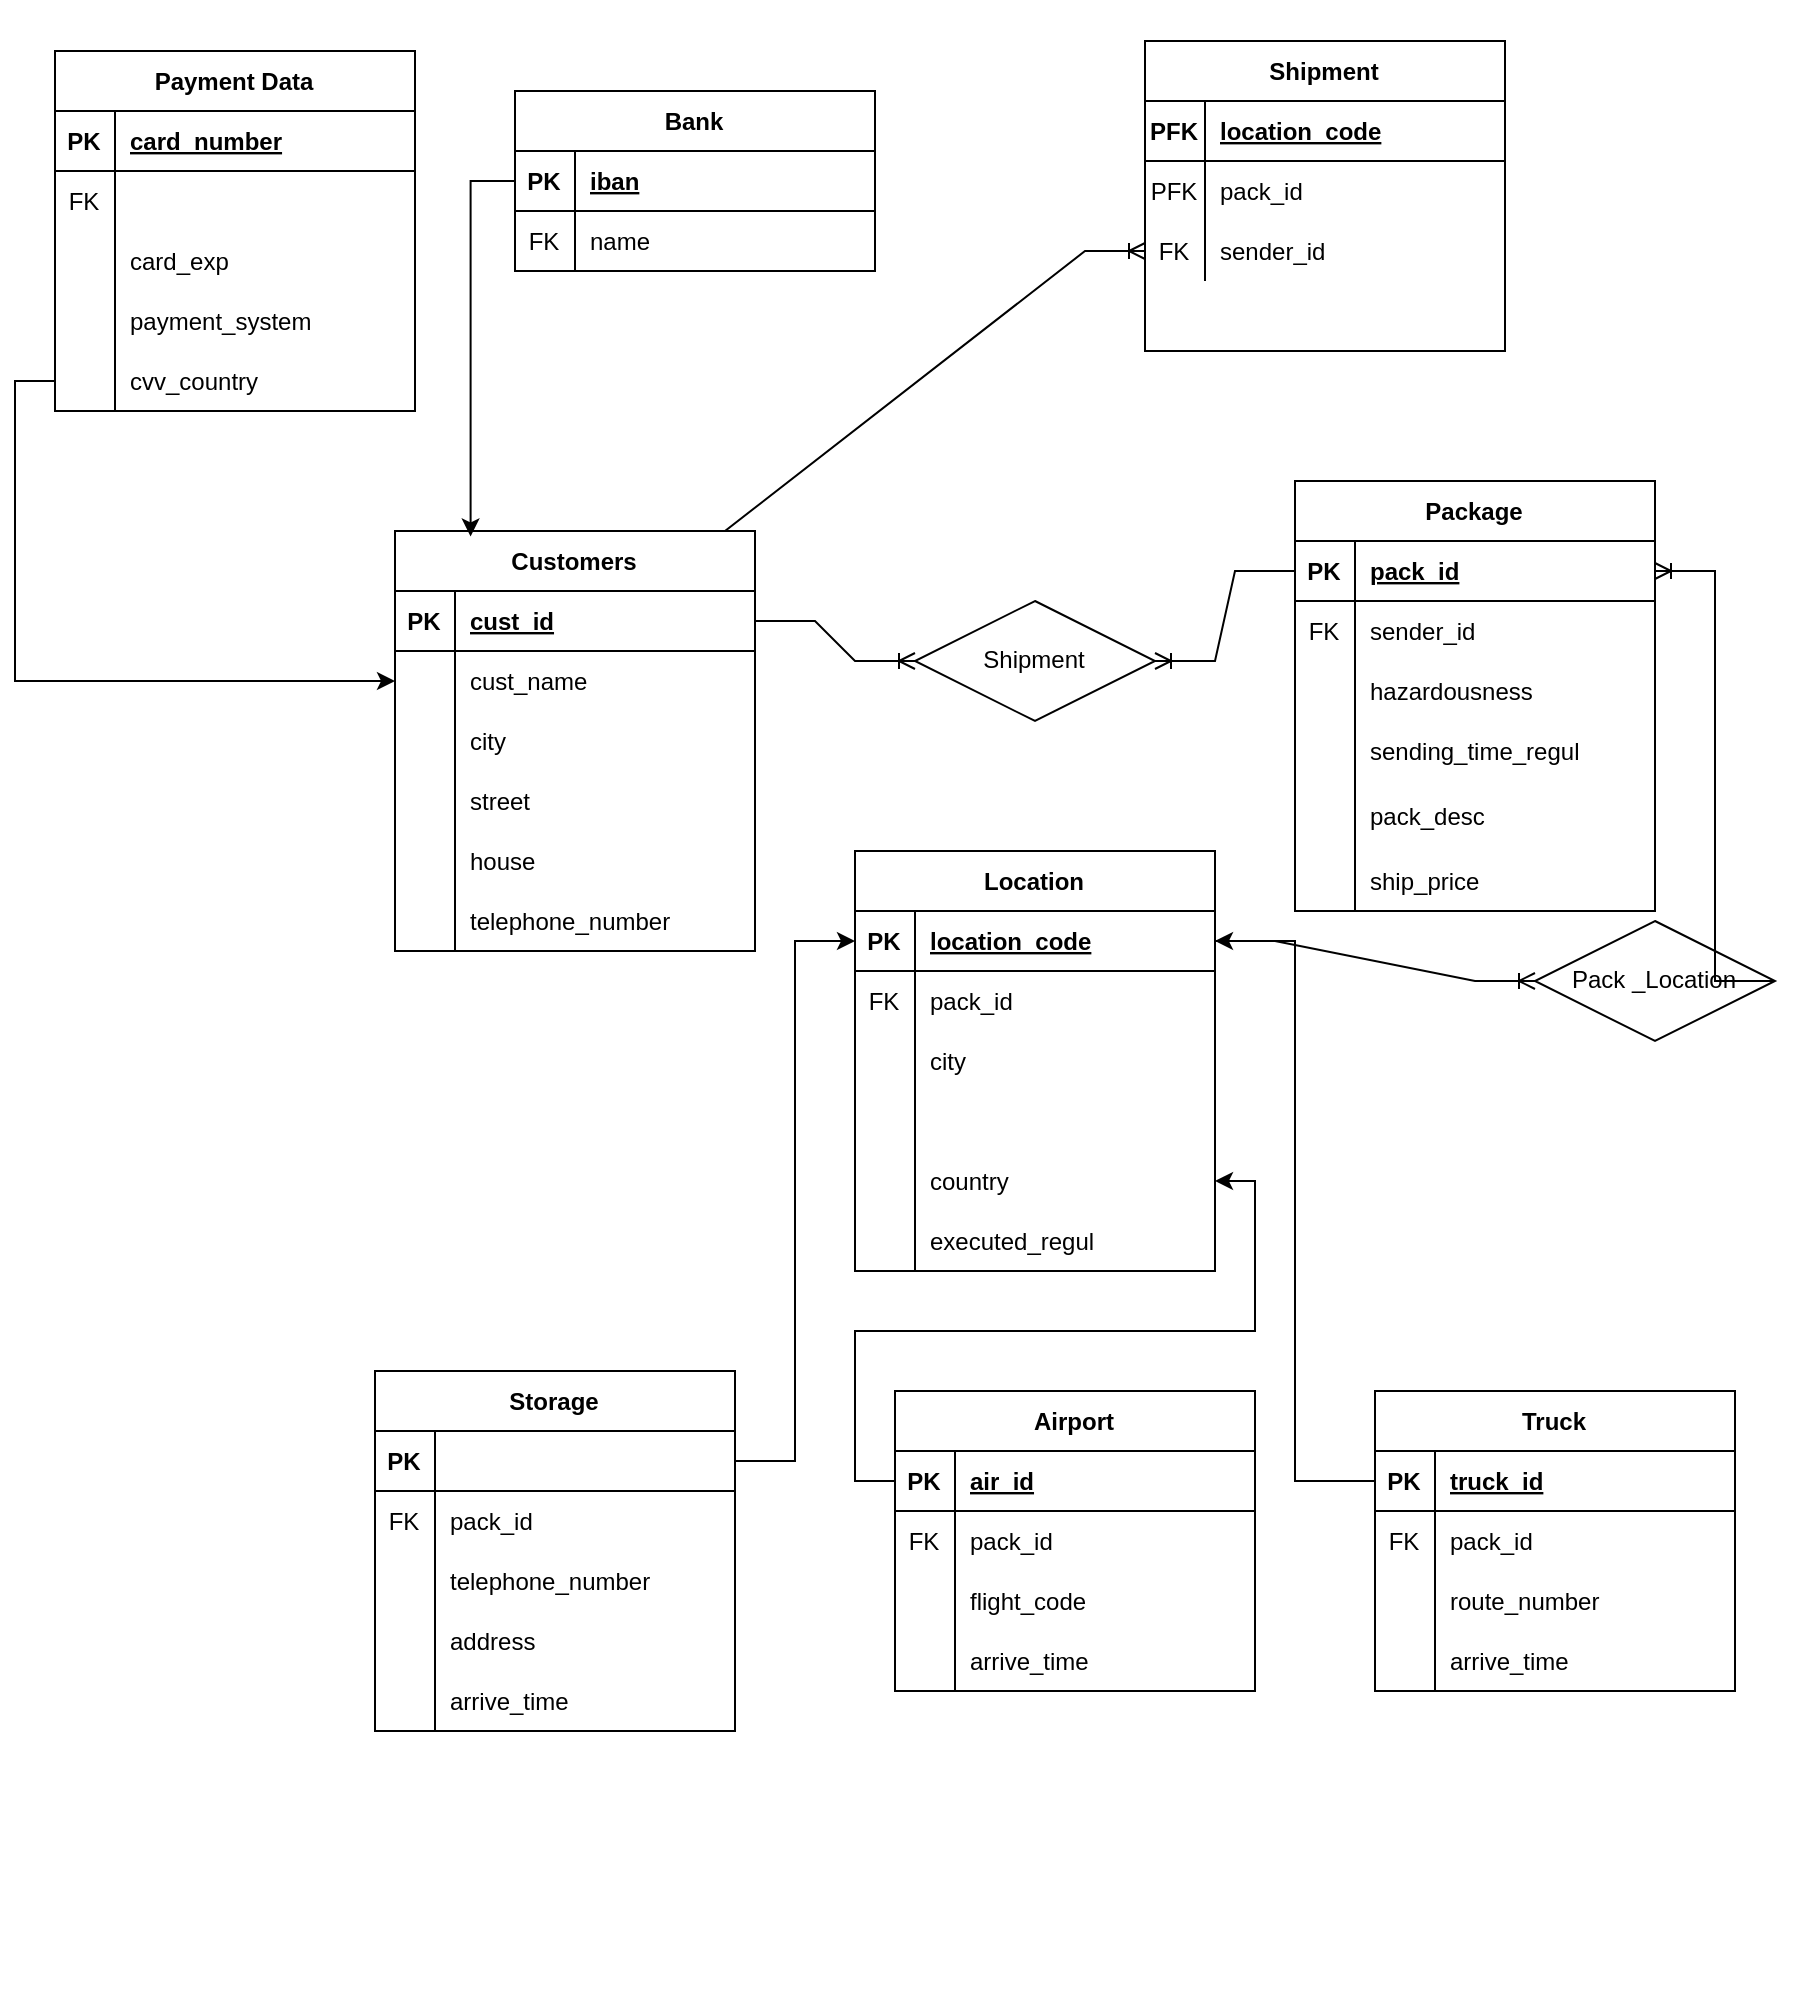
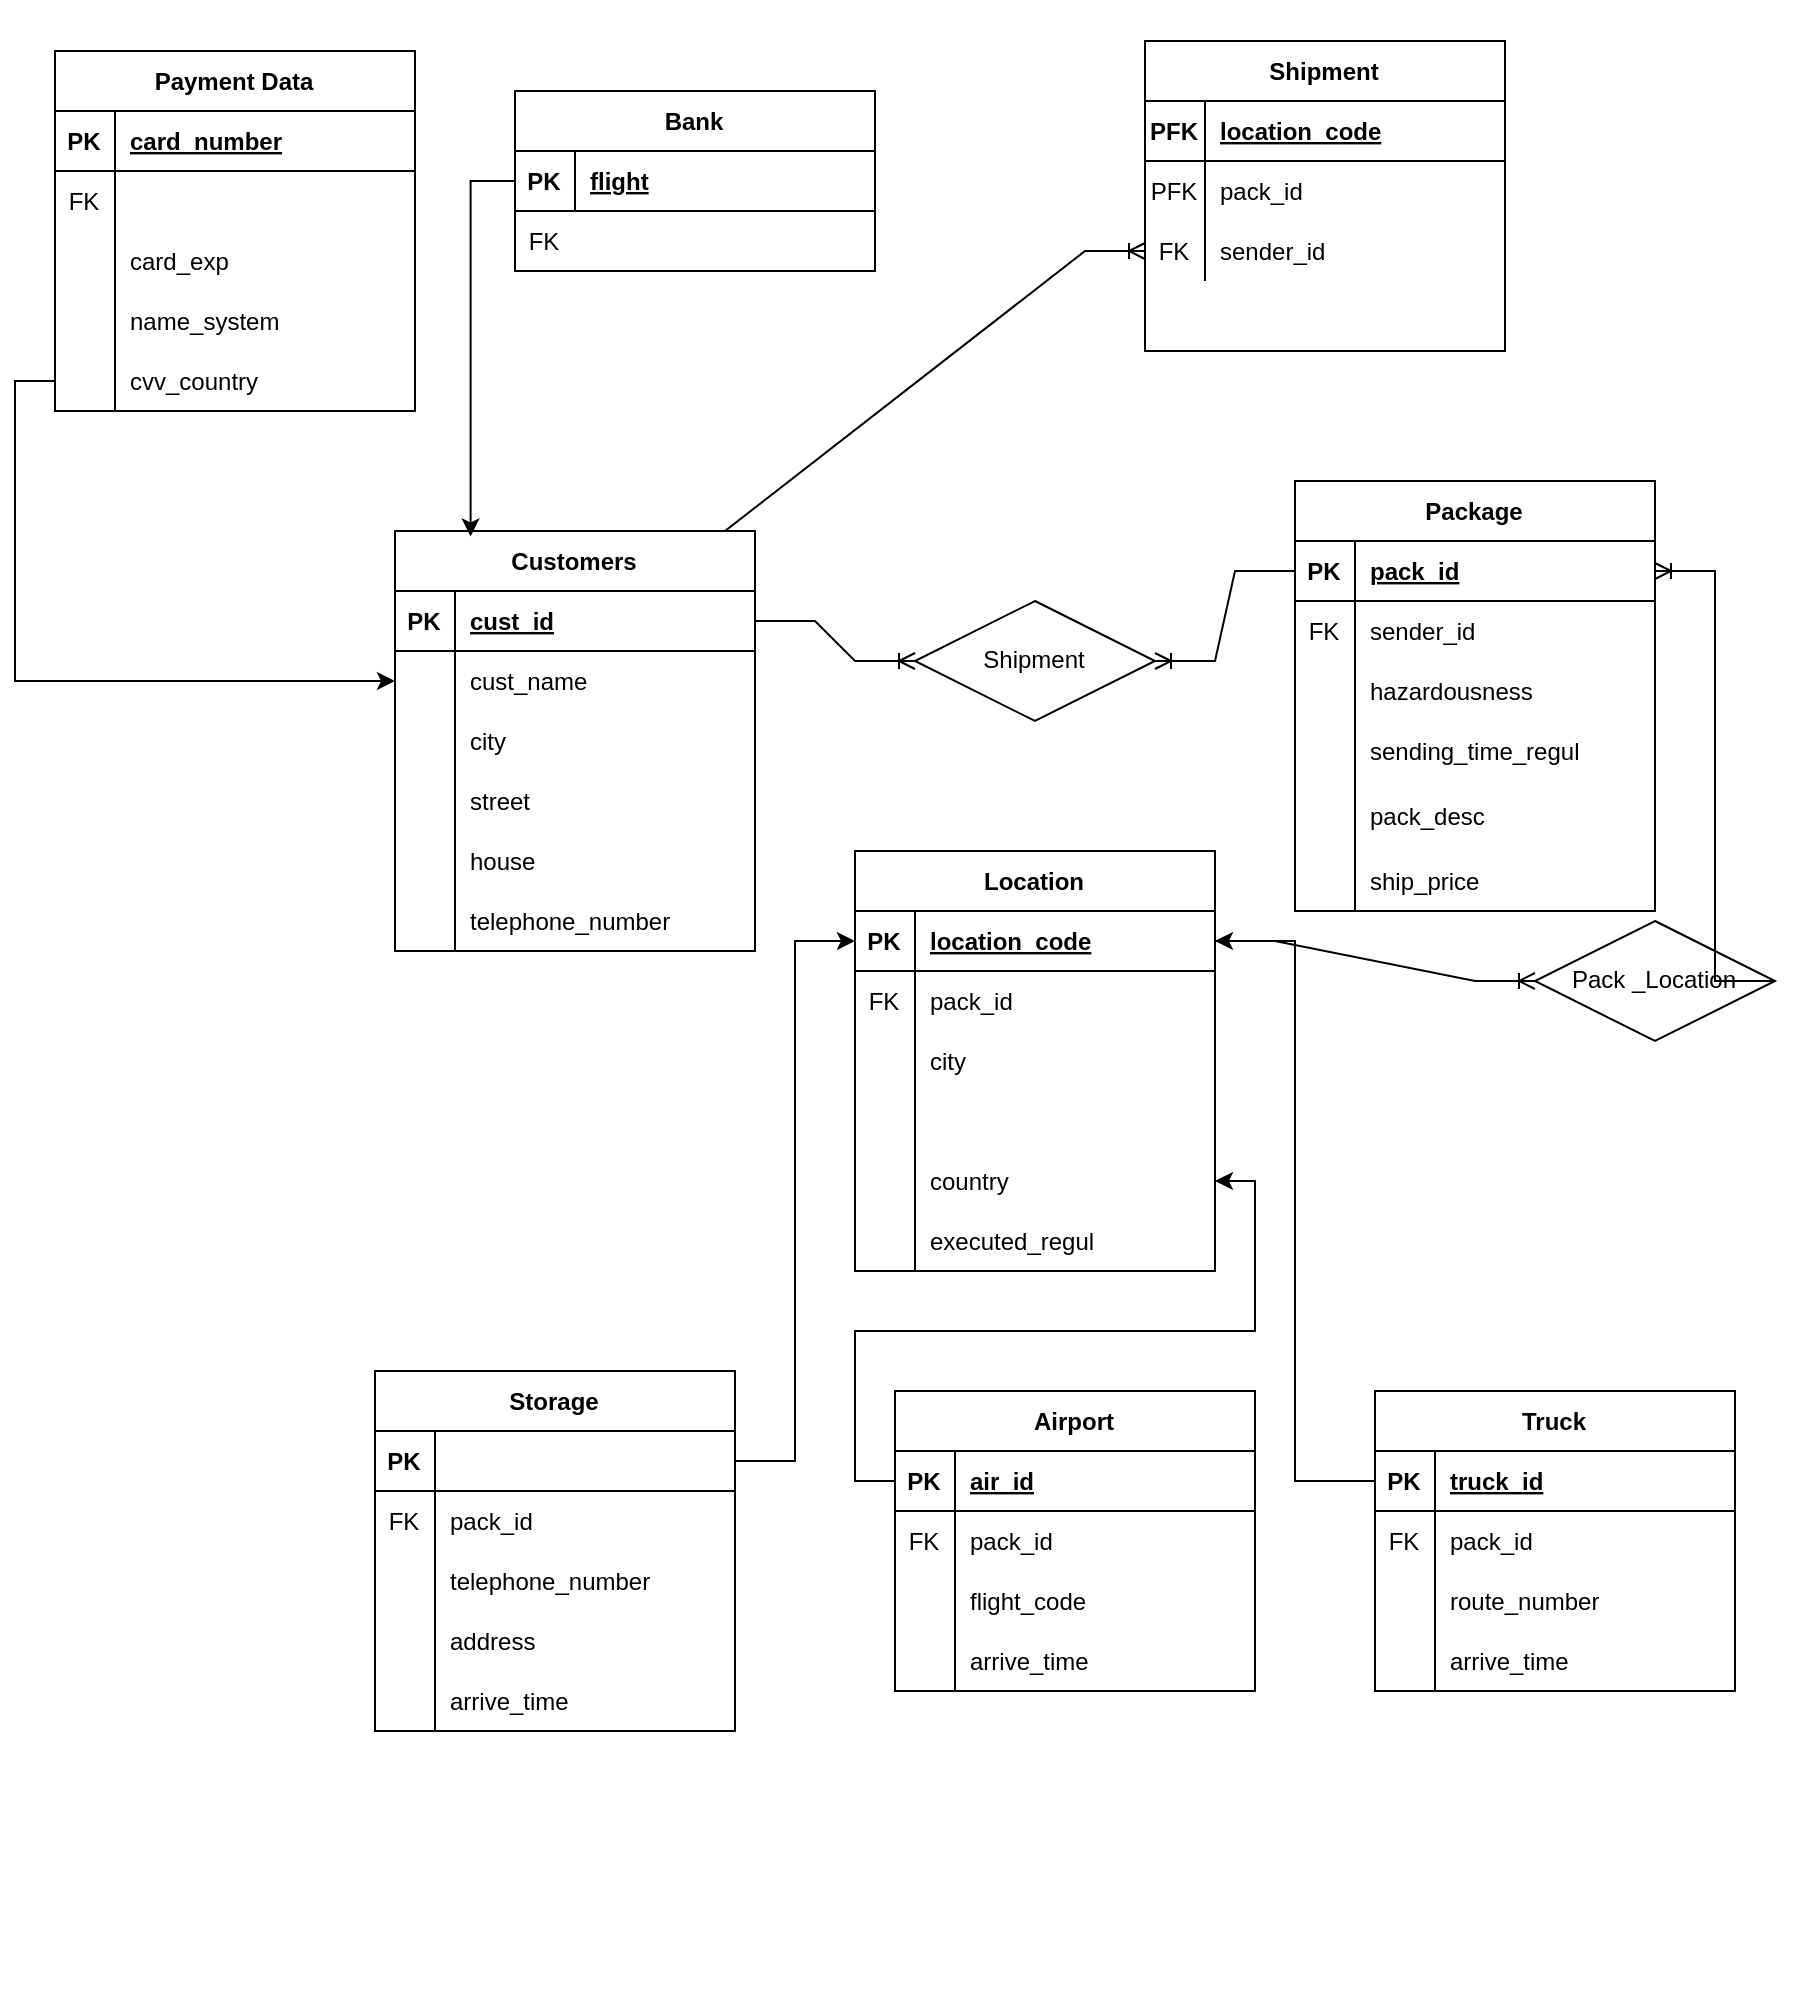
(614, 182) -> (624, 182)
(725, 241) -> none
(224, 322) -> (204, 322)
